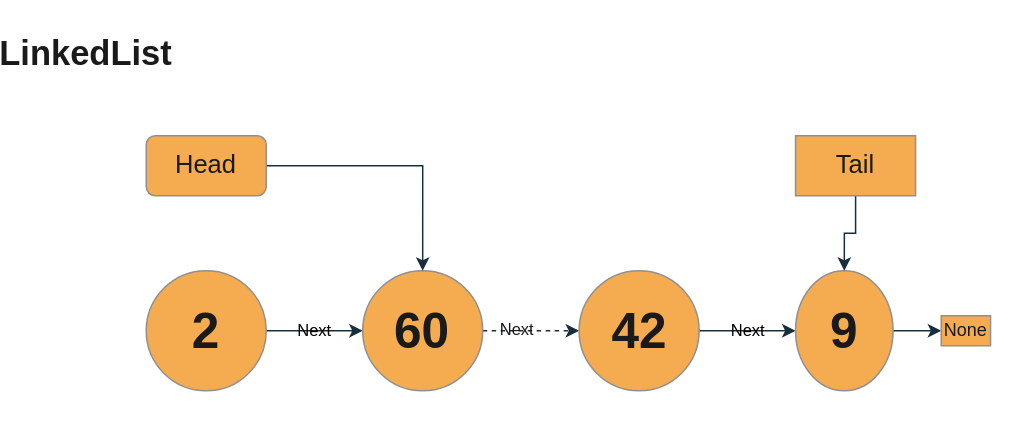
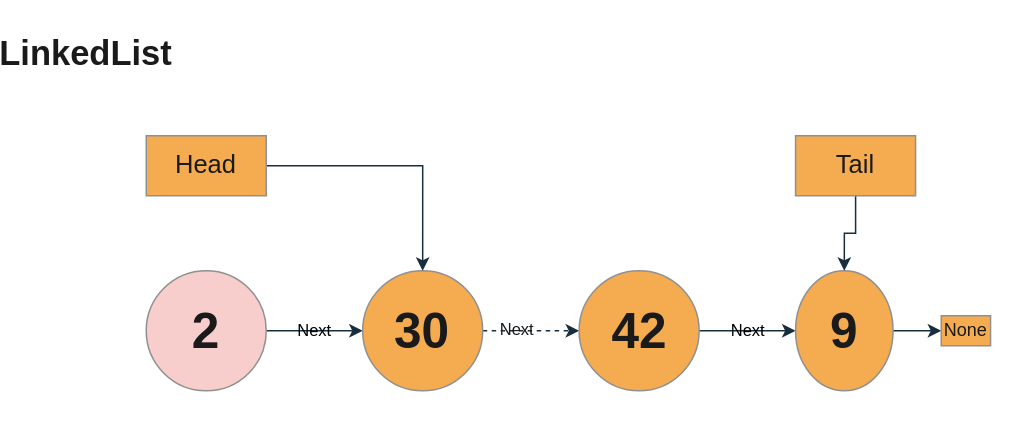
(206, 166) -> (206, 166)
(206, 331) -> (206, 331)
(422, 331) -> (422, 331)
